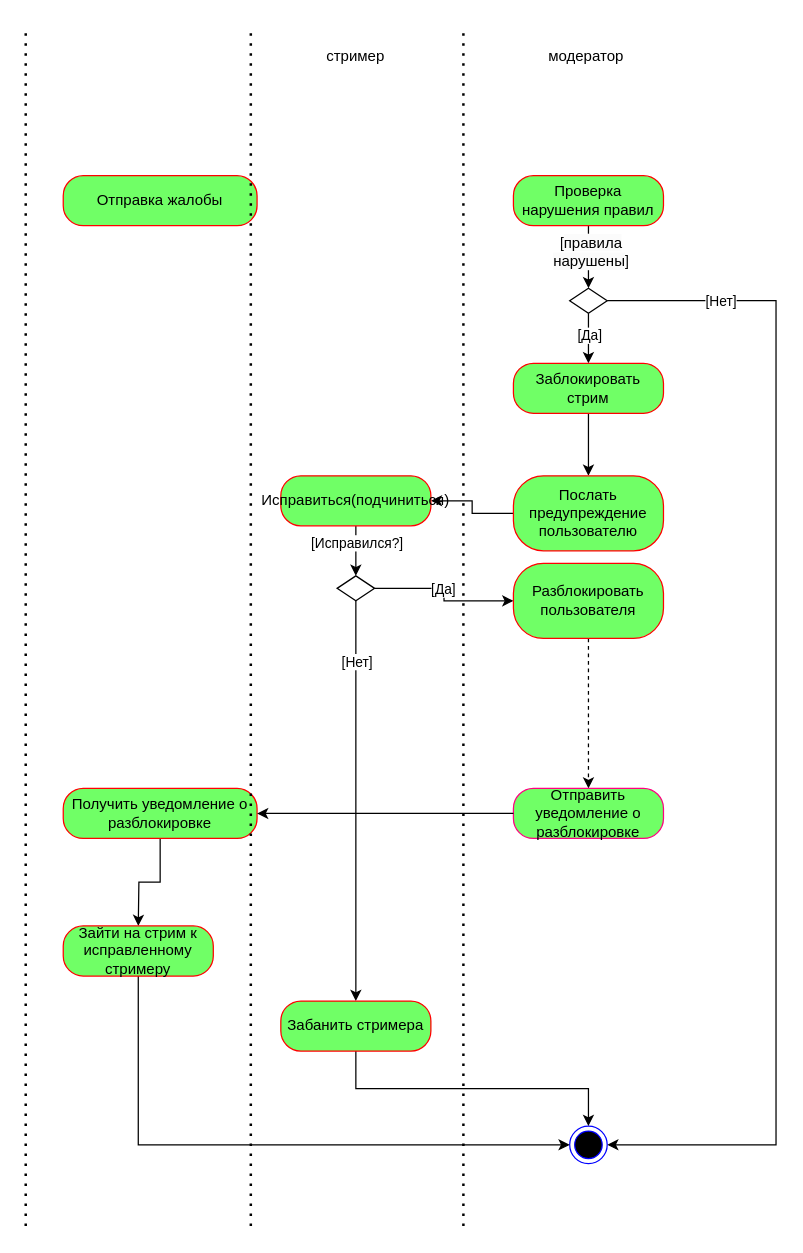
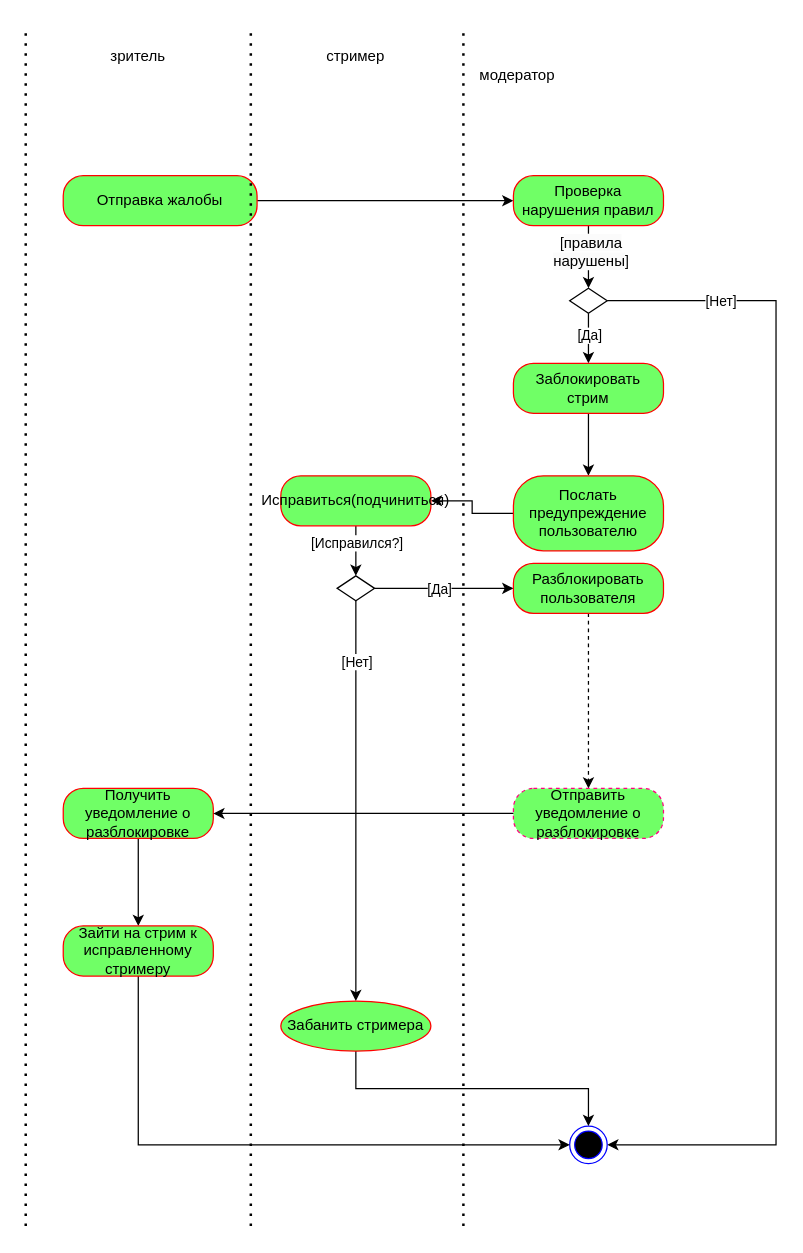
none -> (138, 57)
(588, 57) -> (519, 76)
none -> (381, 201)
(588, 601) -> (588, 588)
(160, 813) -> (138, 813)
(588, 813) -> (588, 813)
(356, 1026) -> (356, 1026)
